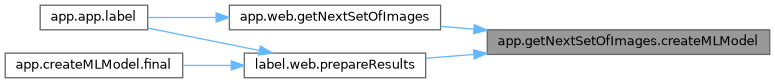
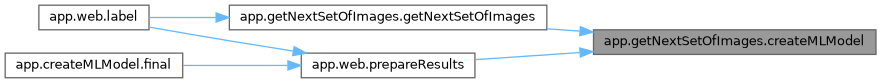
(94, 17) -> (94, 17)
(335, 17) -> (388, 17)
(335, 65) -> (388, 65)
